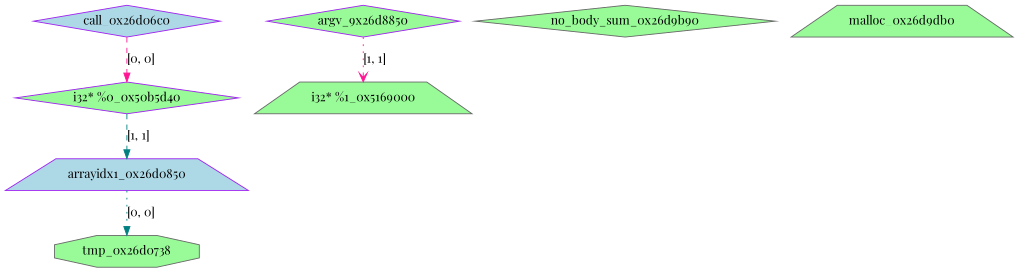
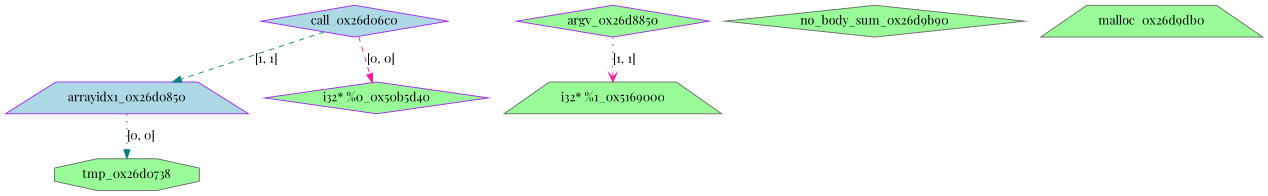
(363, 21) -> (613, 21)
(127, 132) -> (253, 56)
